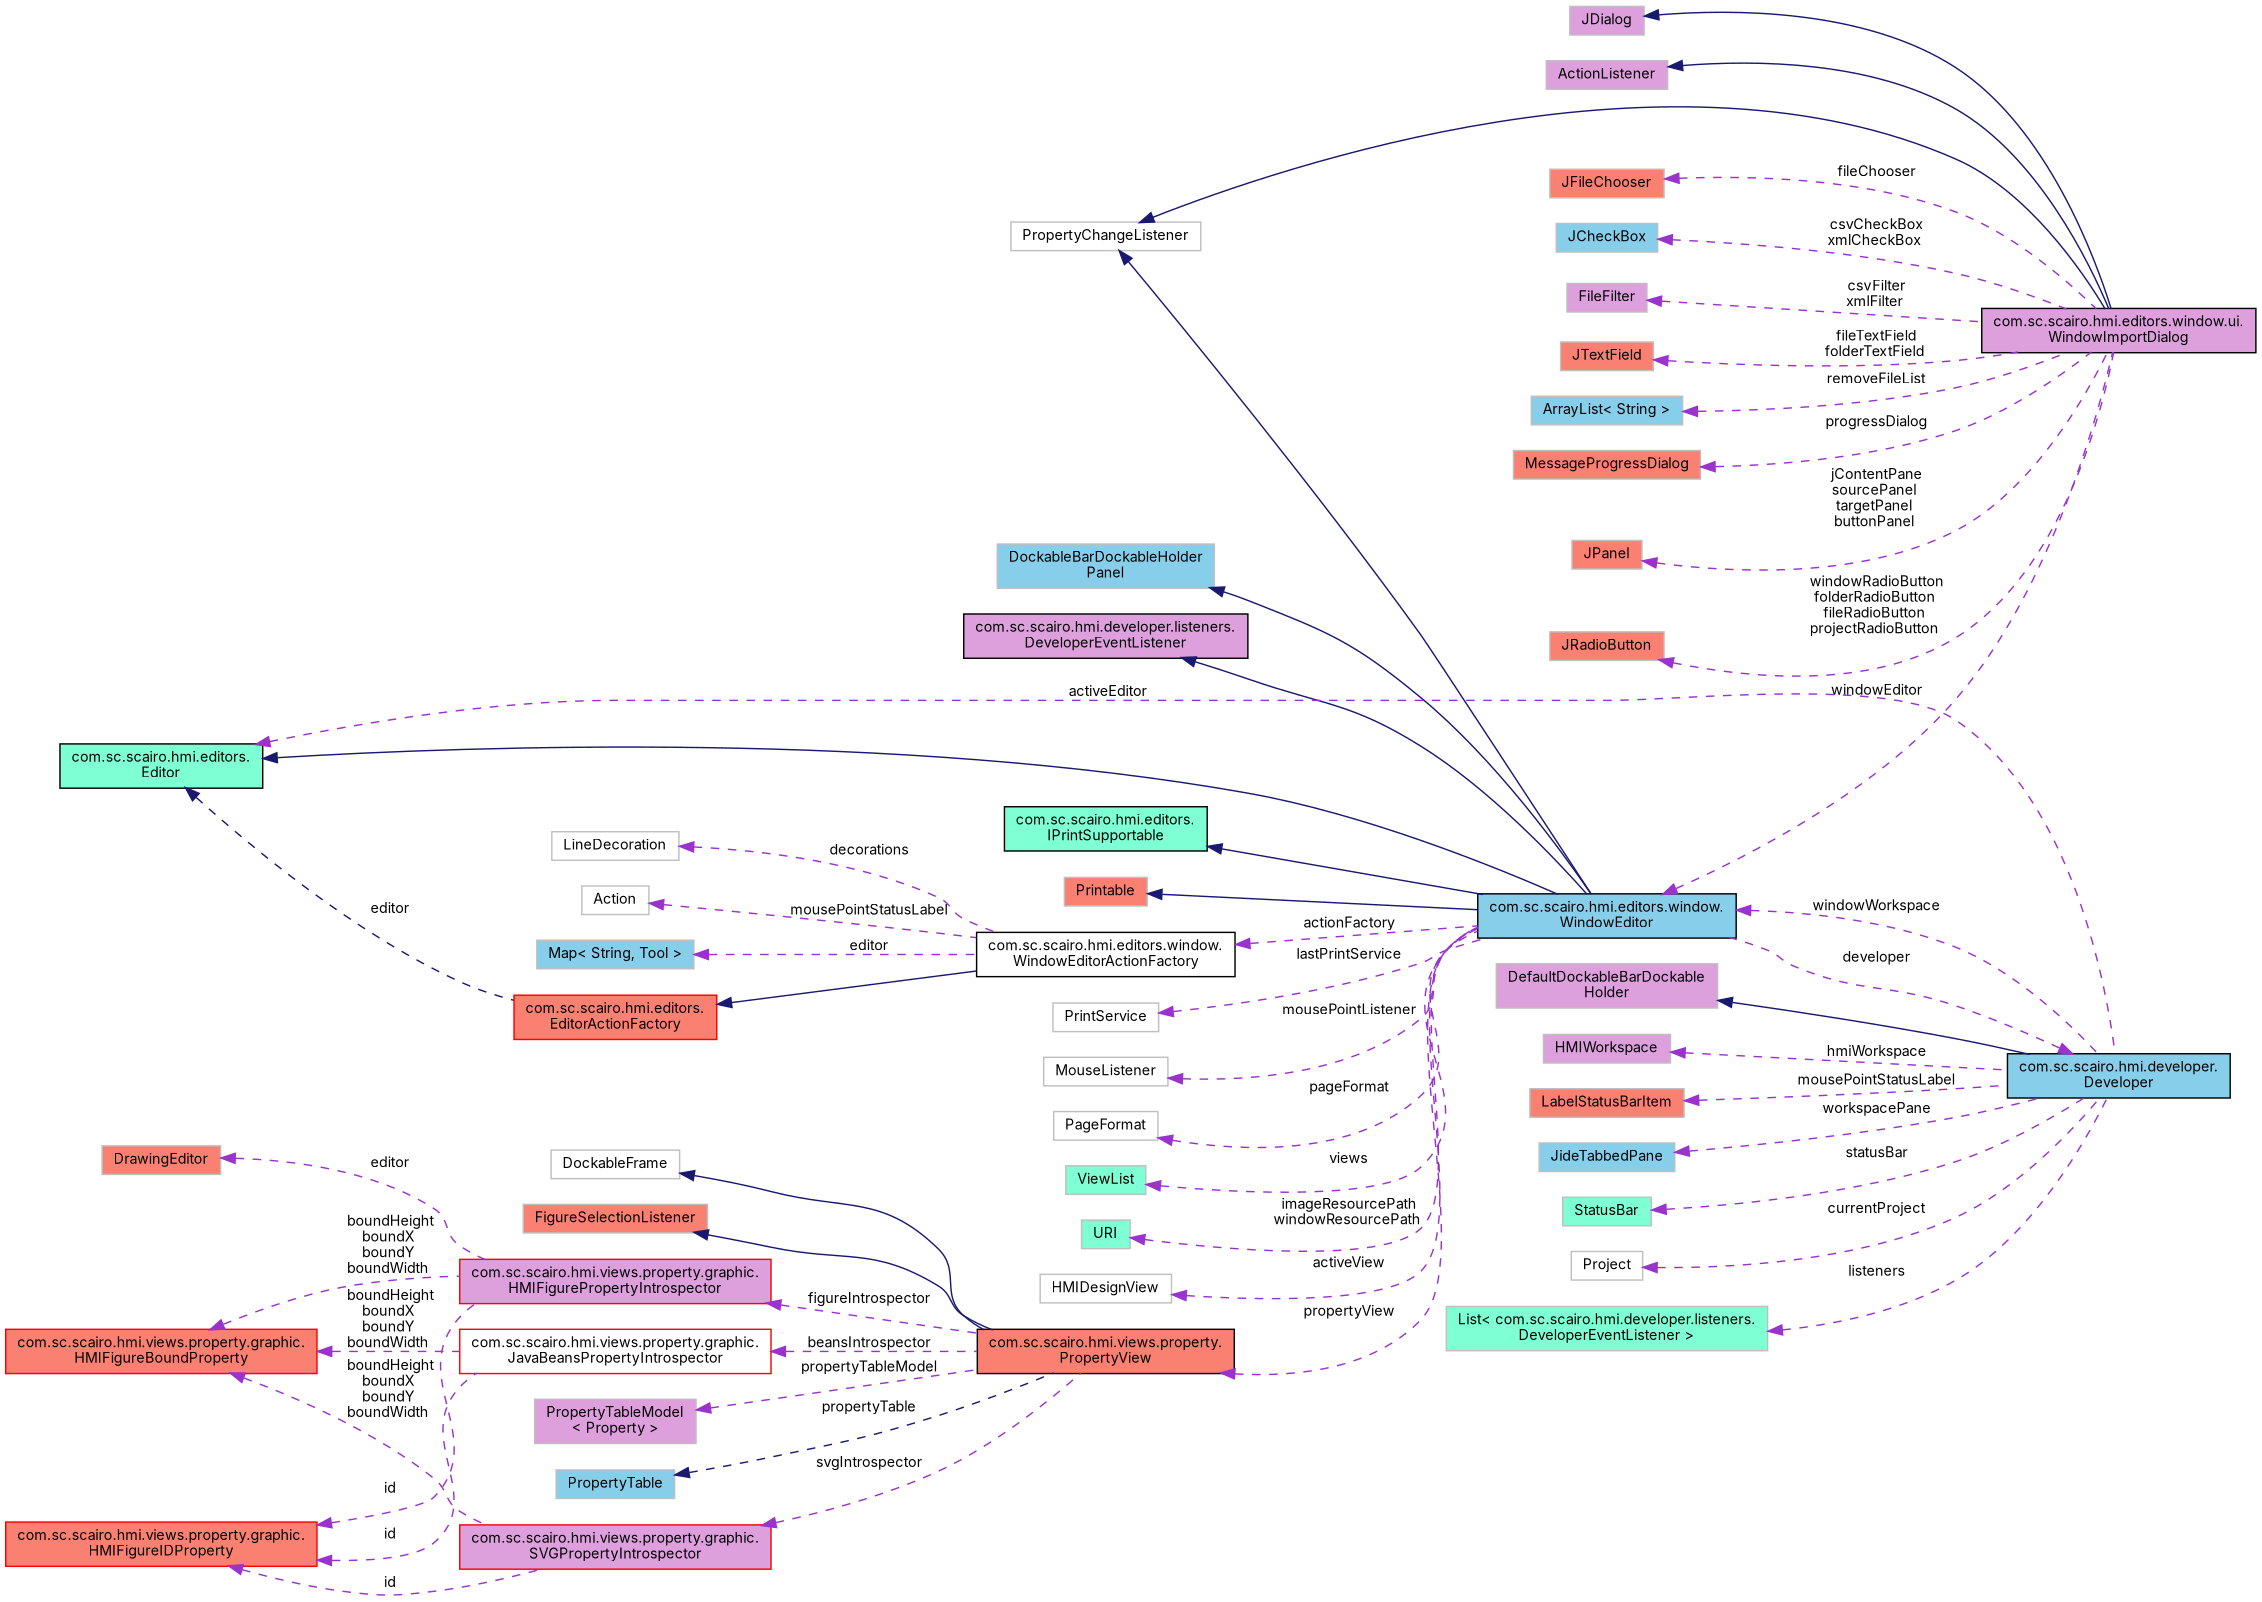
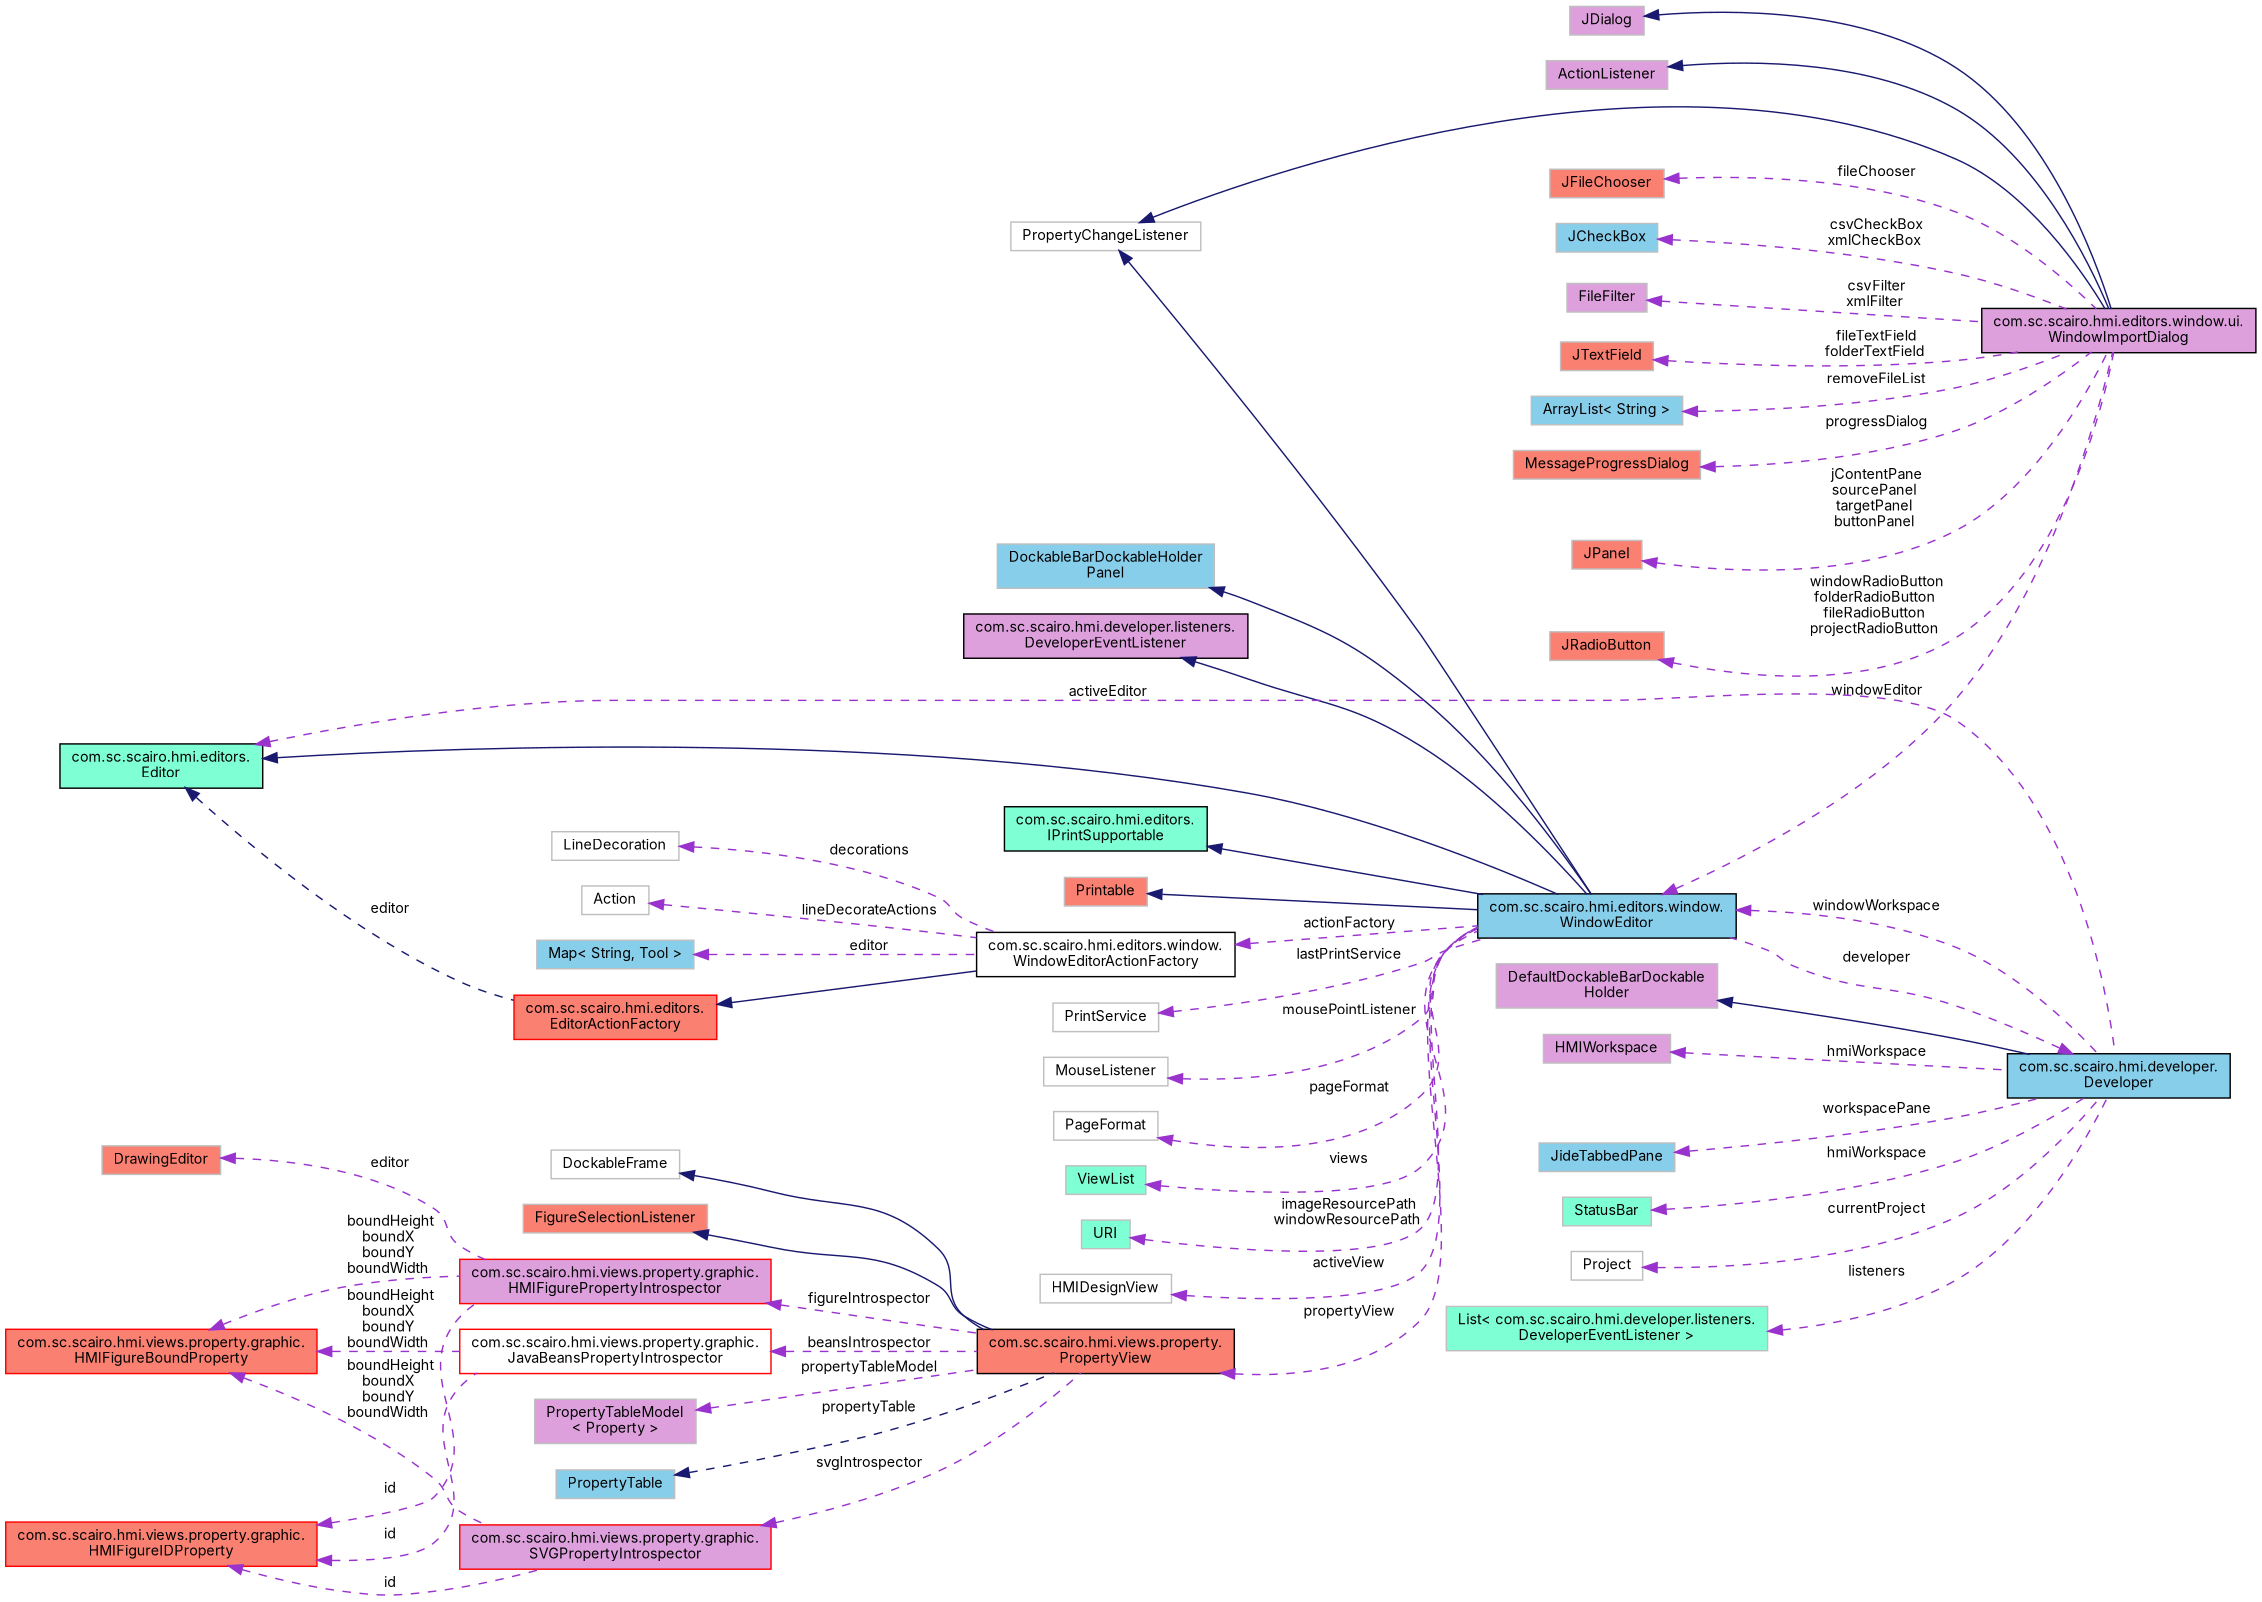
(867, 911) -> (867, 911)
(1607, 1103) -> none
(1875, 1154) -> (1875, 1154)
